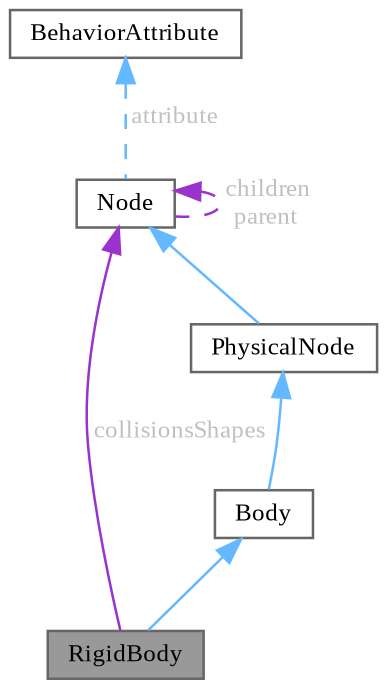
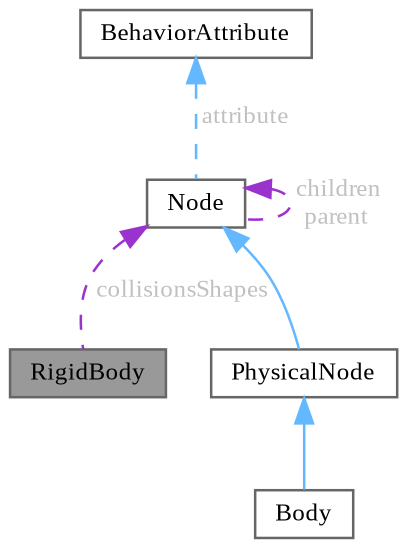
(88, 442) -> (86, 287)
(186, 594) -> none
